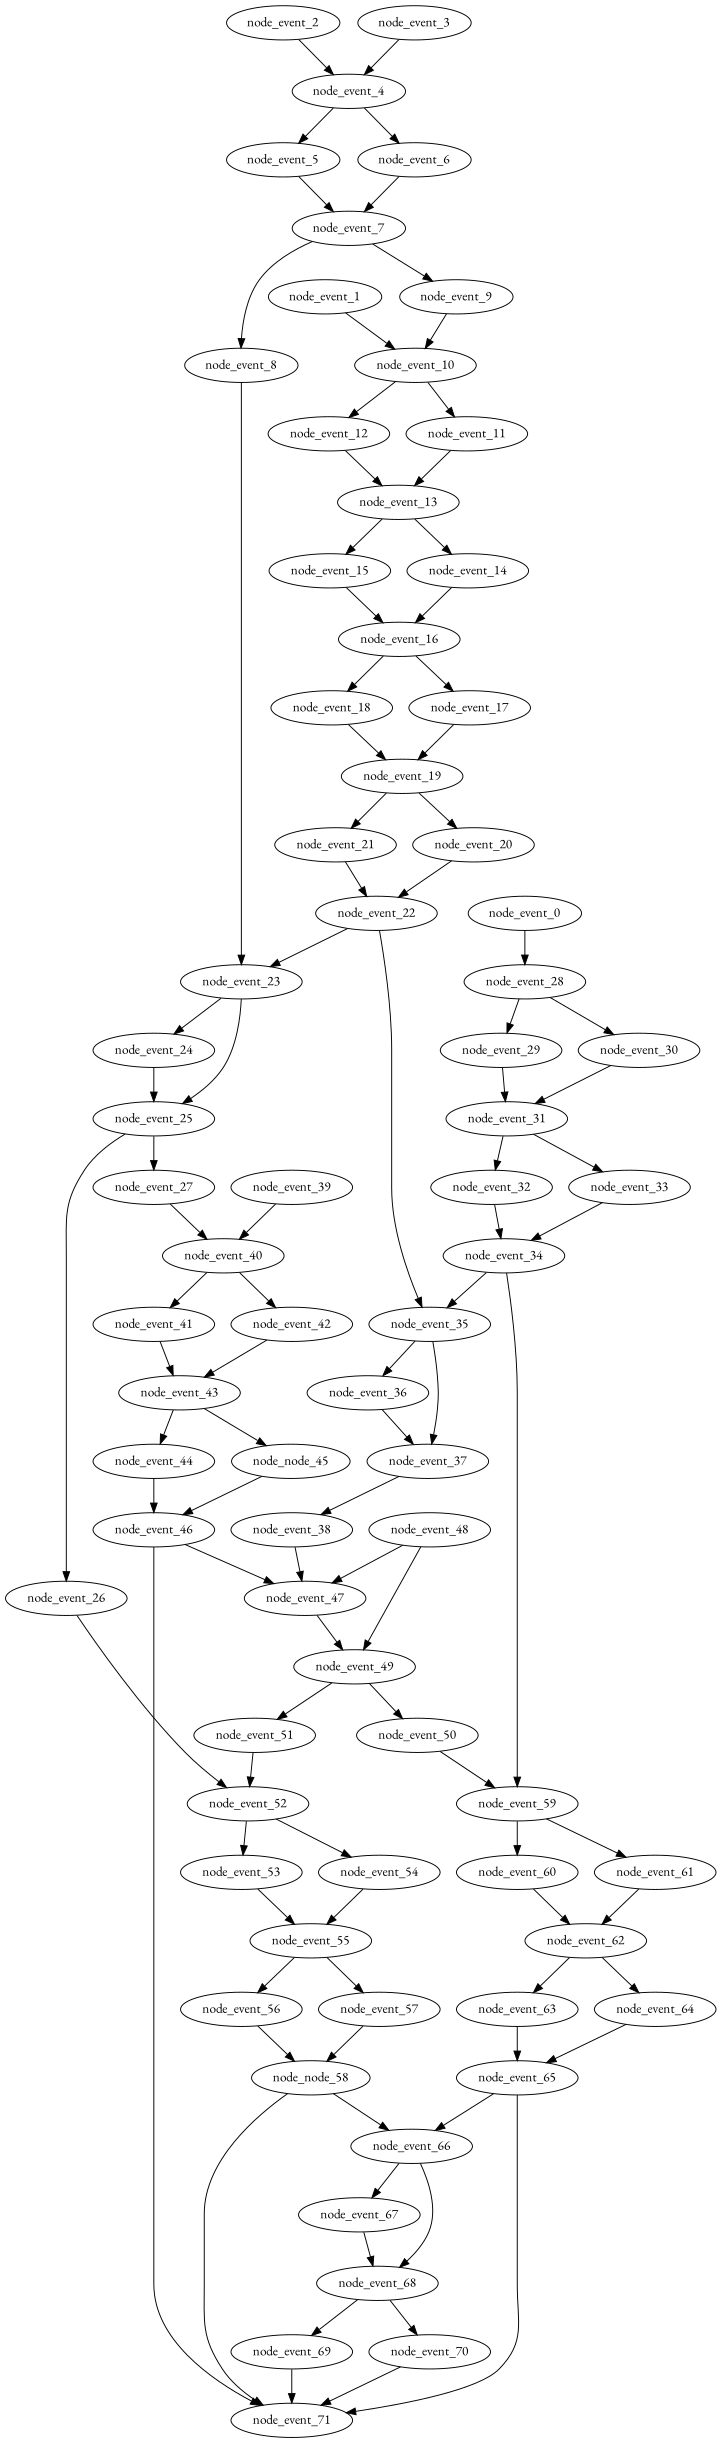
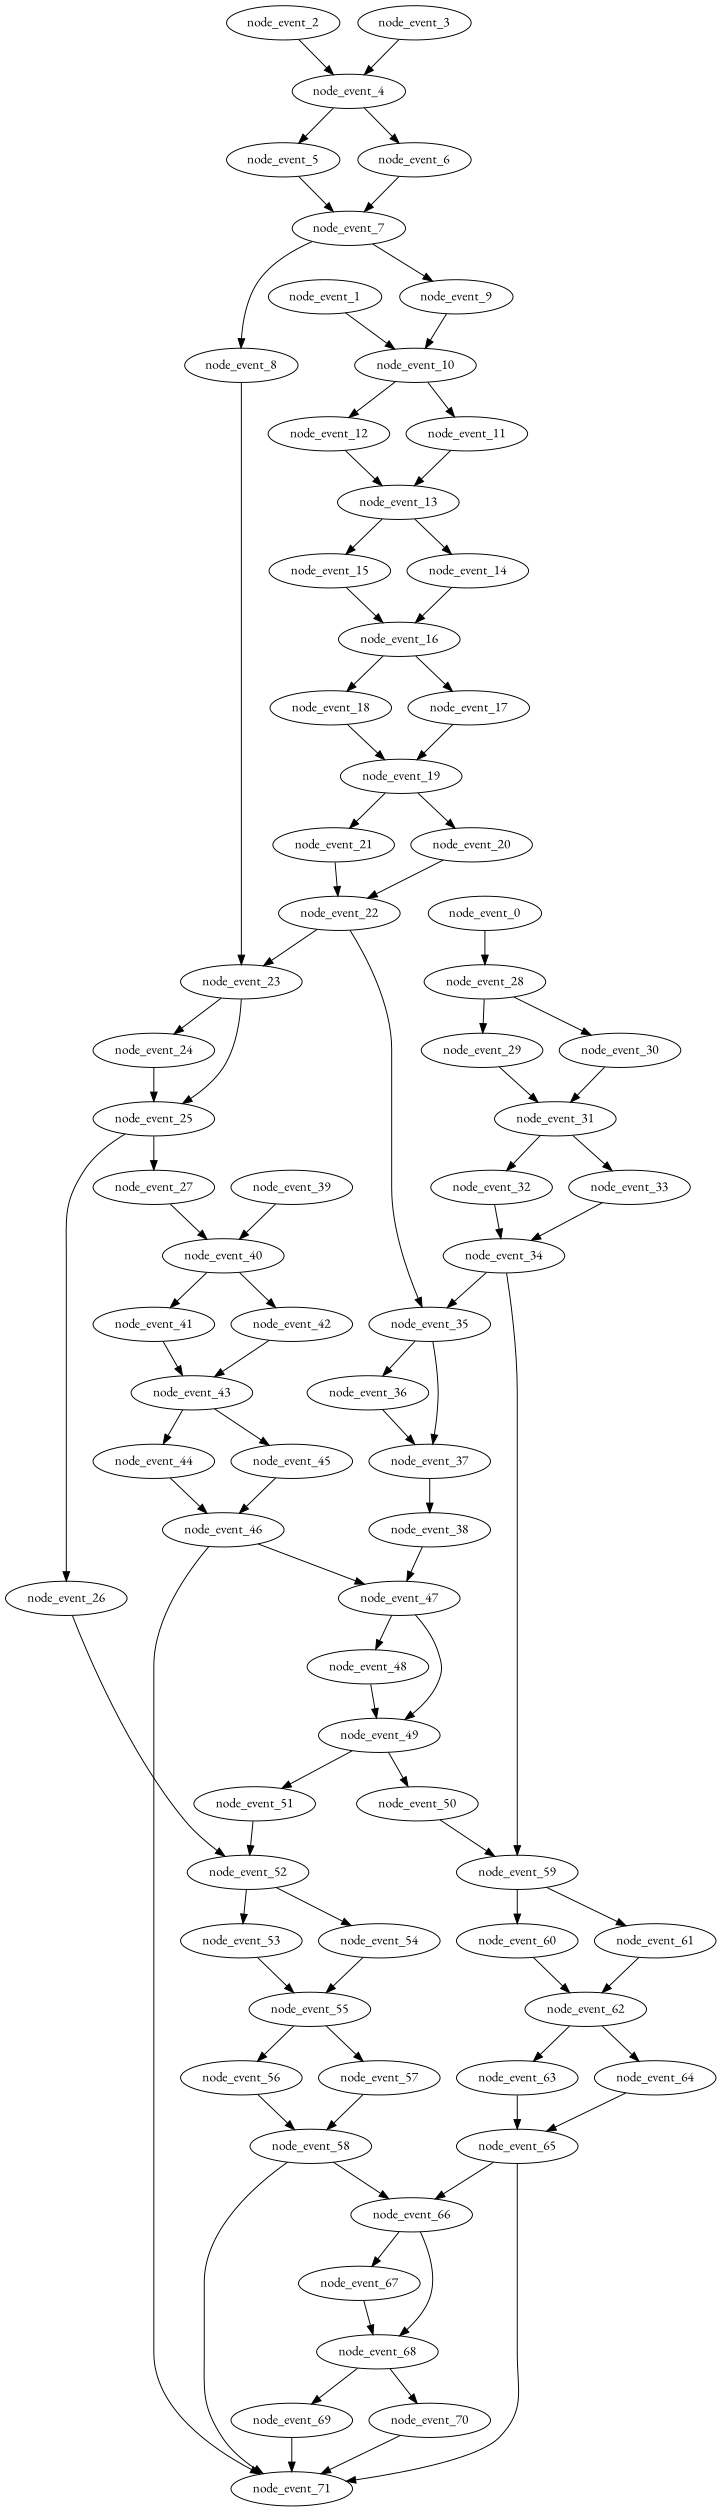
(291, 1461) -> (292, 1461)
(372, 1562) -> (386, 1628)
(311, 2078) -> (311, 2146)
